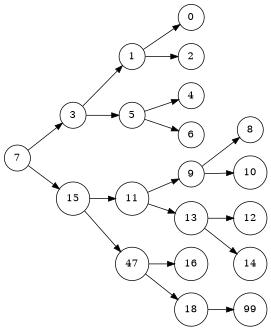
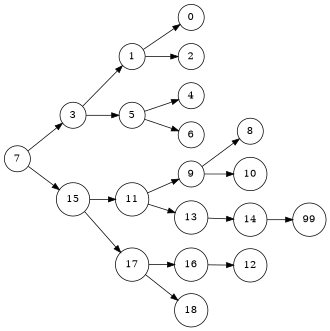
(217, 218) -> (217, 265)
(132, 264) -> (132, 265)
(217, 310) -> (276, 220)
